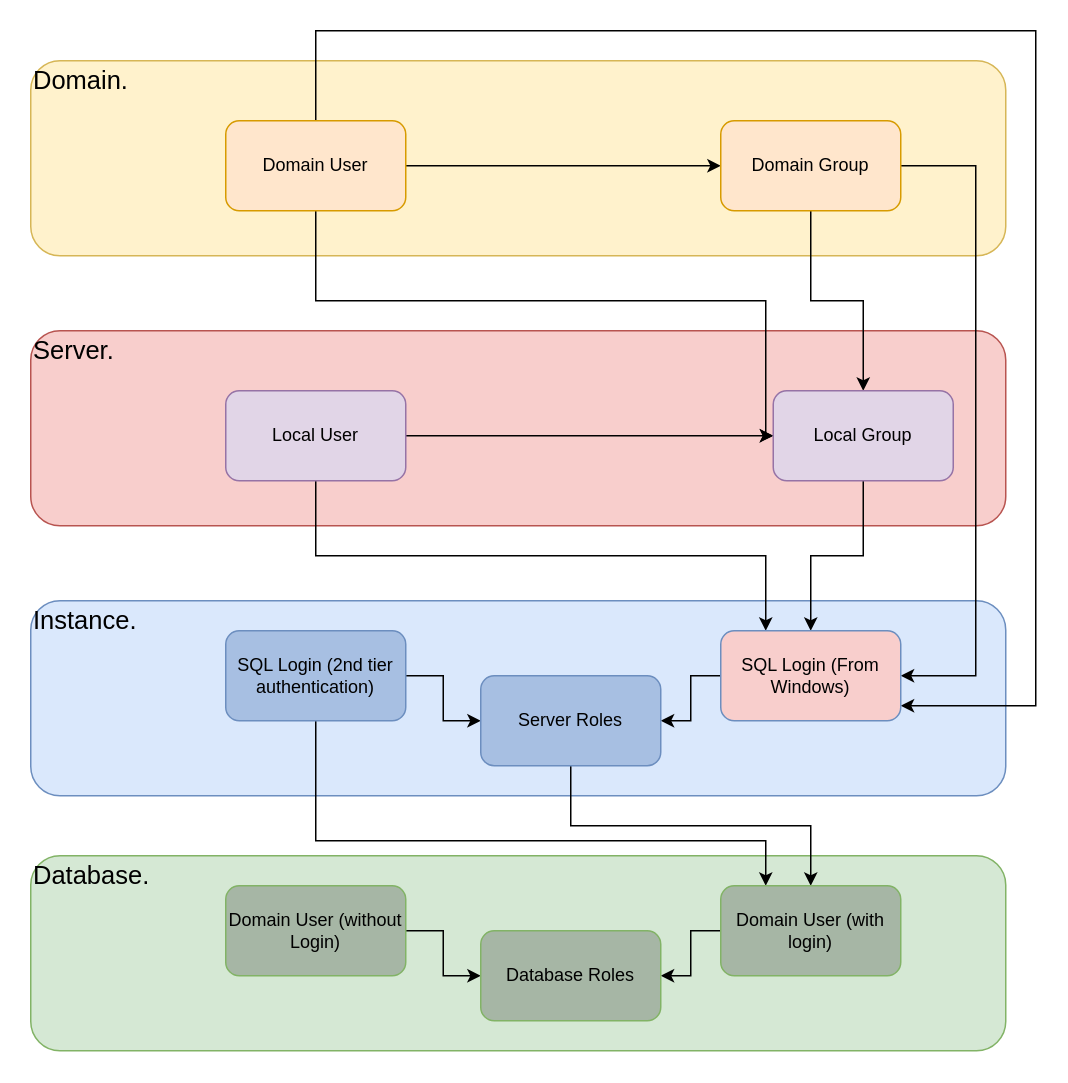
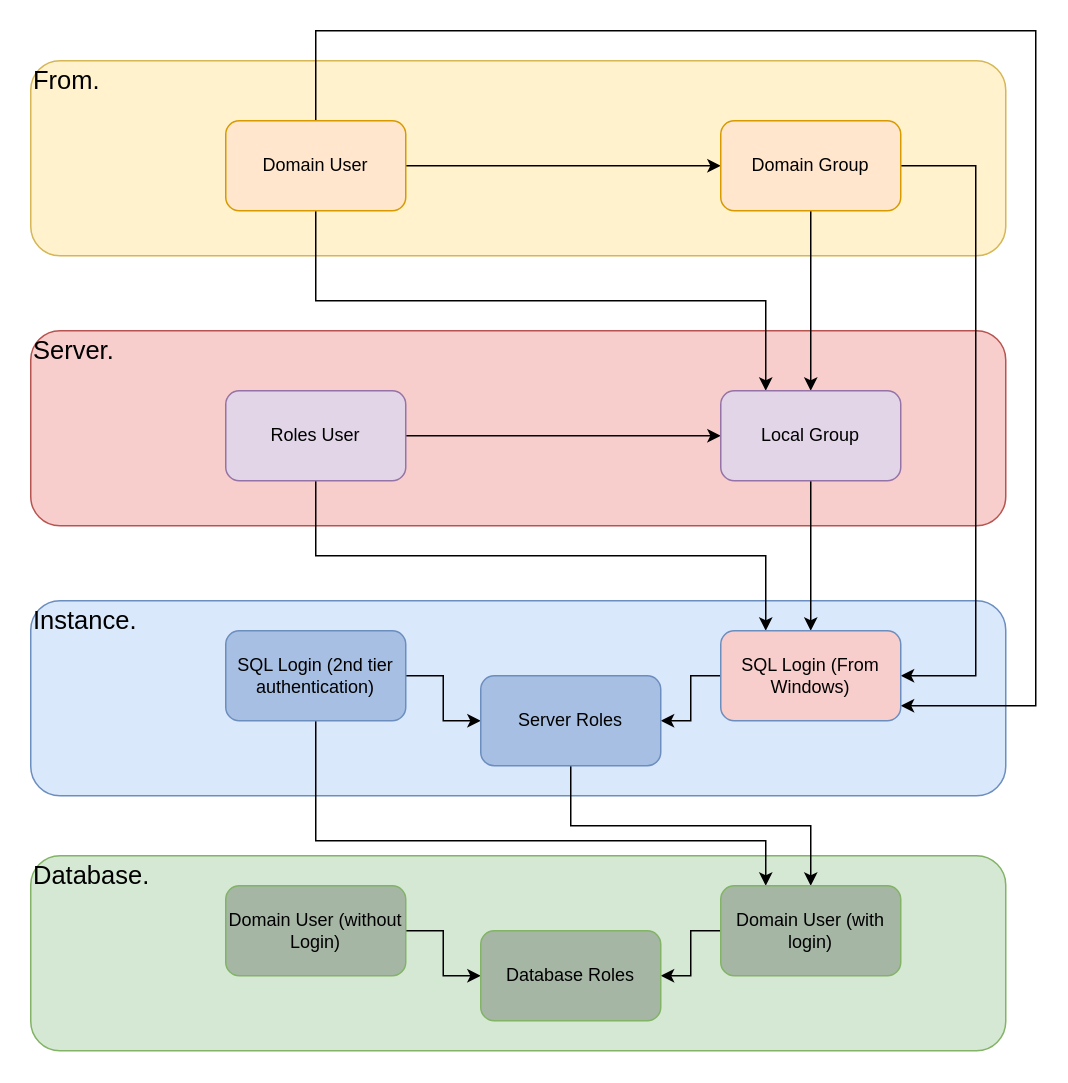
(64, 158) -> (57, 158)
(316, 436) -> (316, 436)
(863, 436) -> (811, 436)
